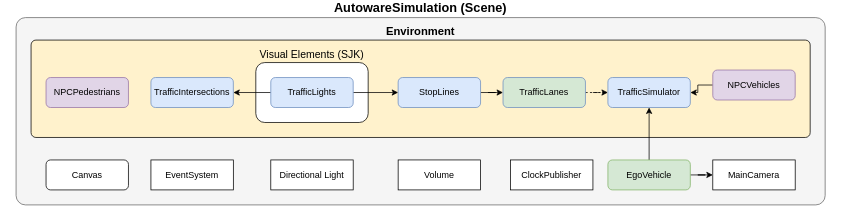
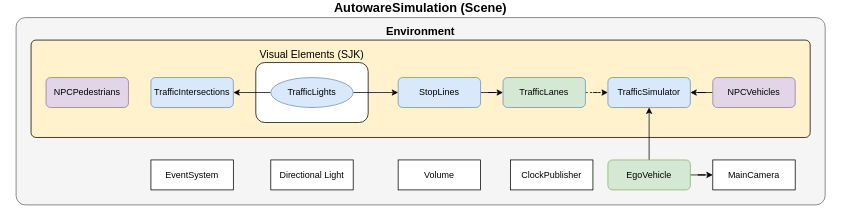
(754, 85) -> (754, 93)
(312, 93) -> (312, 93)
(87, 175) -> none
